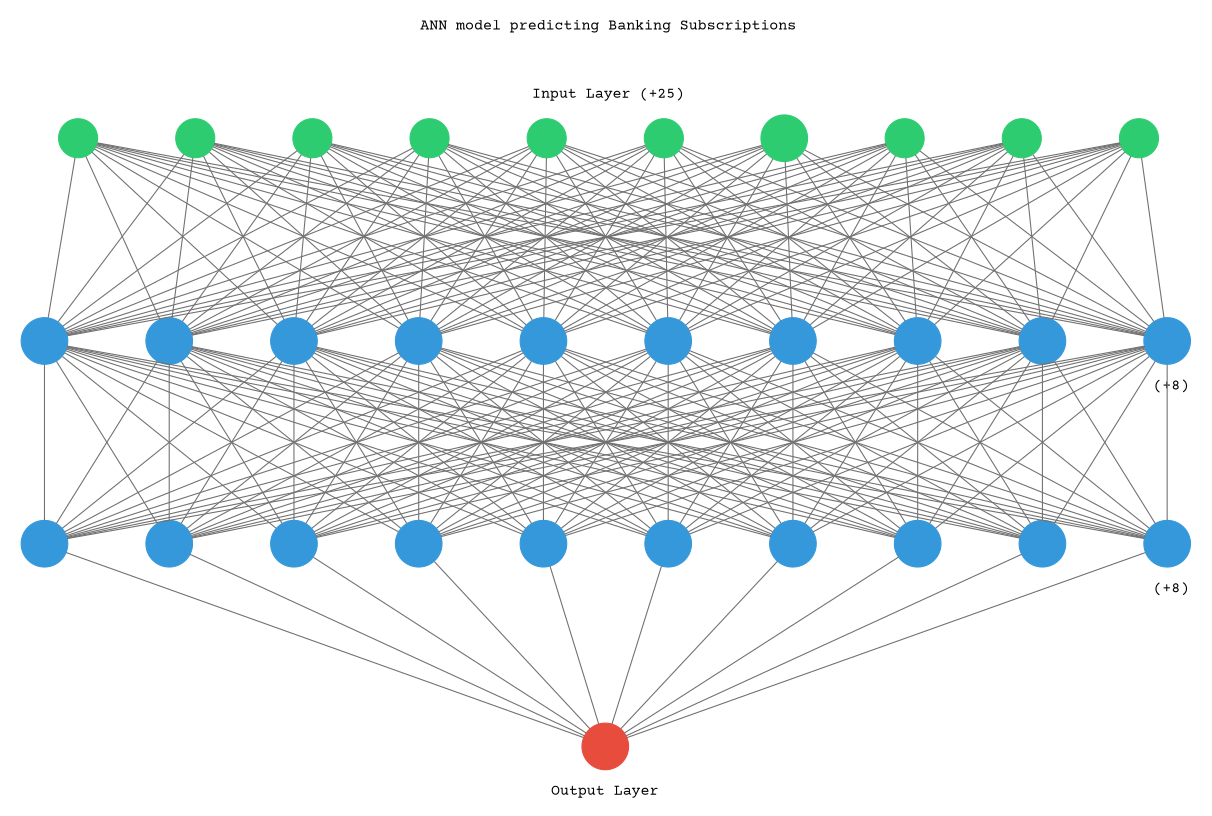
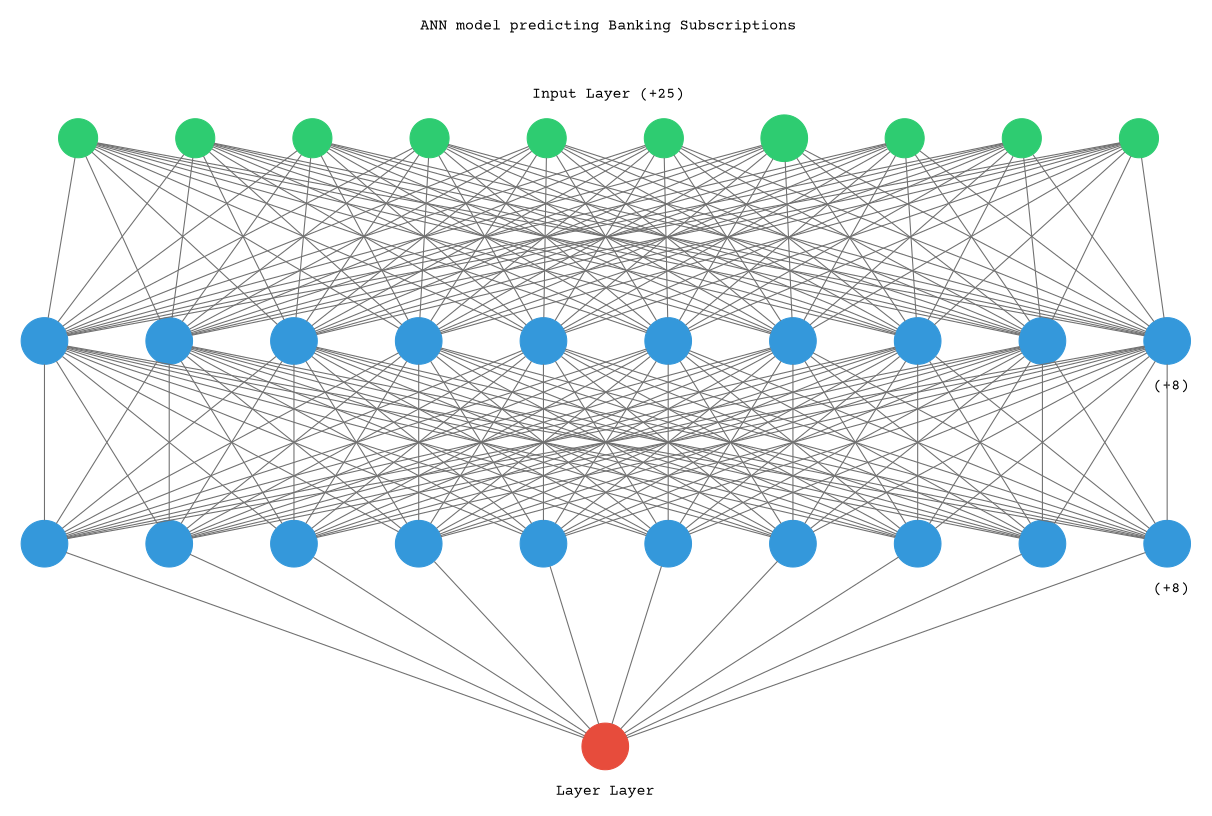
(605, 791) -> (605, 791)
